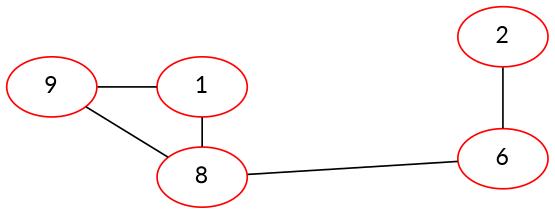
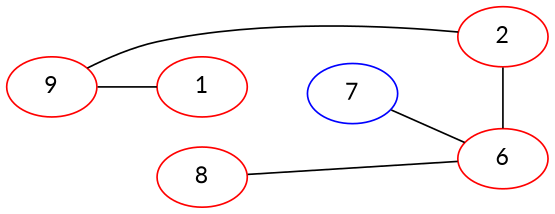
none -> (353, 94)
(127, 132) -> (270, 28)
(202, 132) -> none
